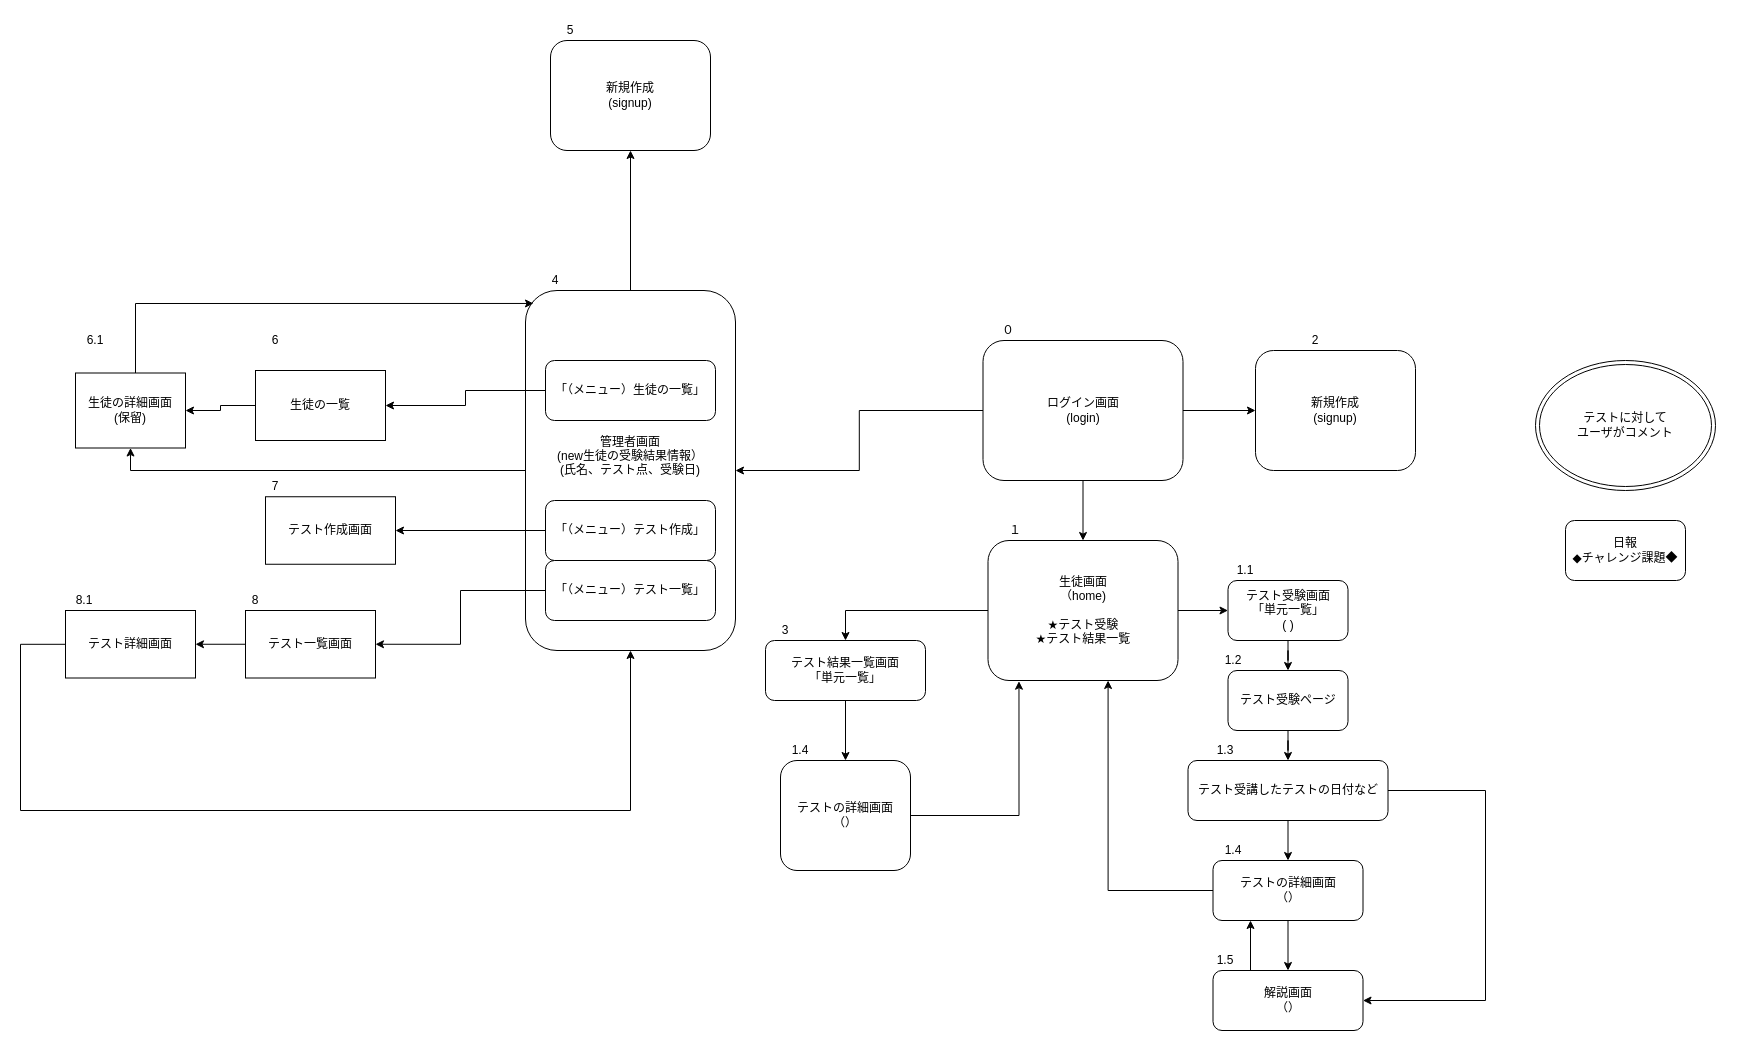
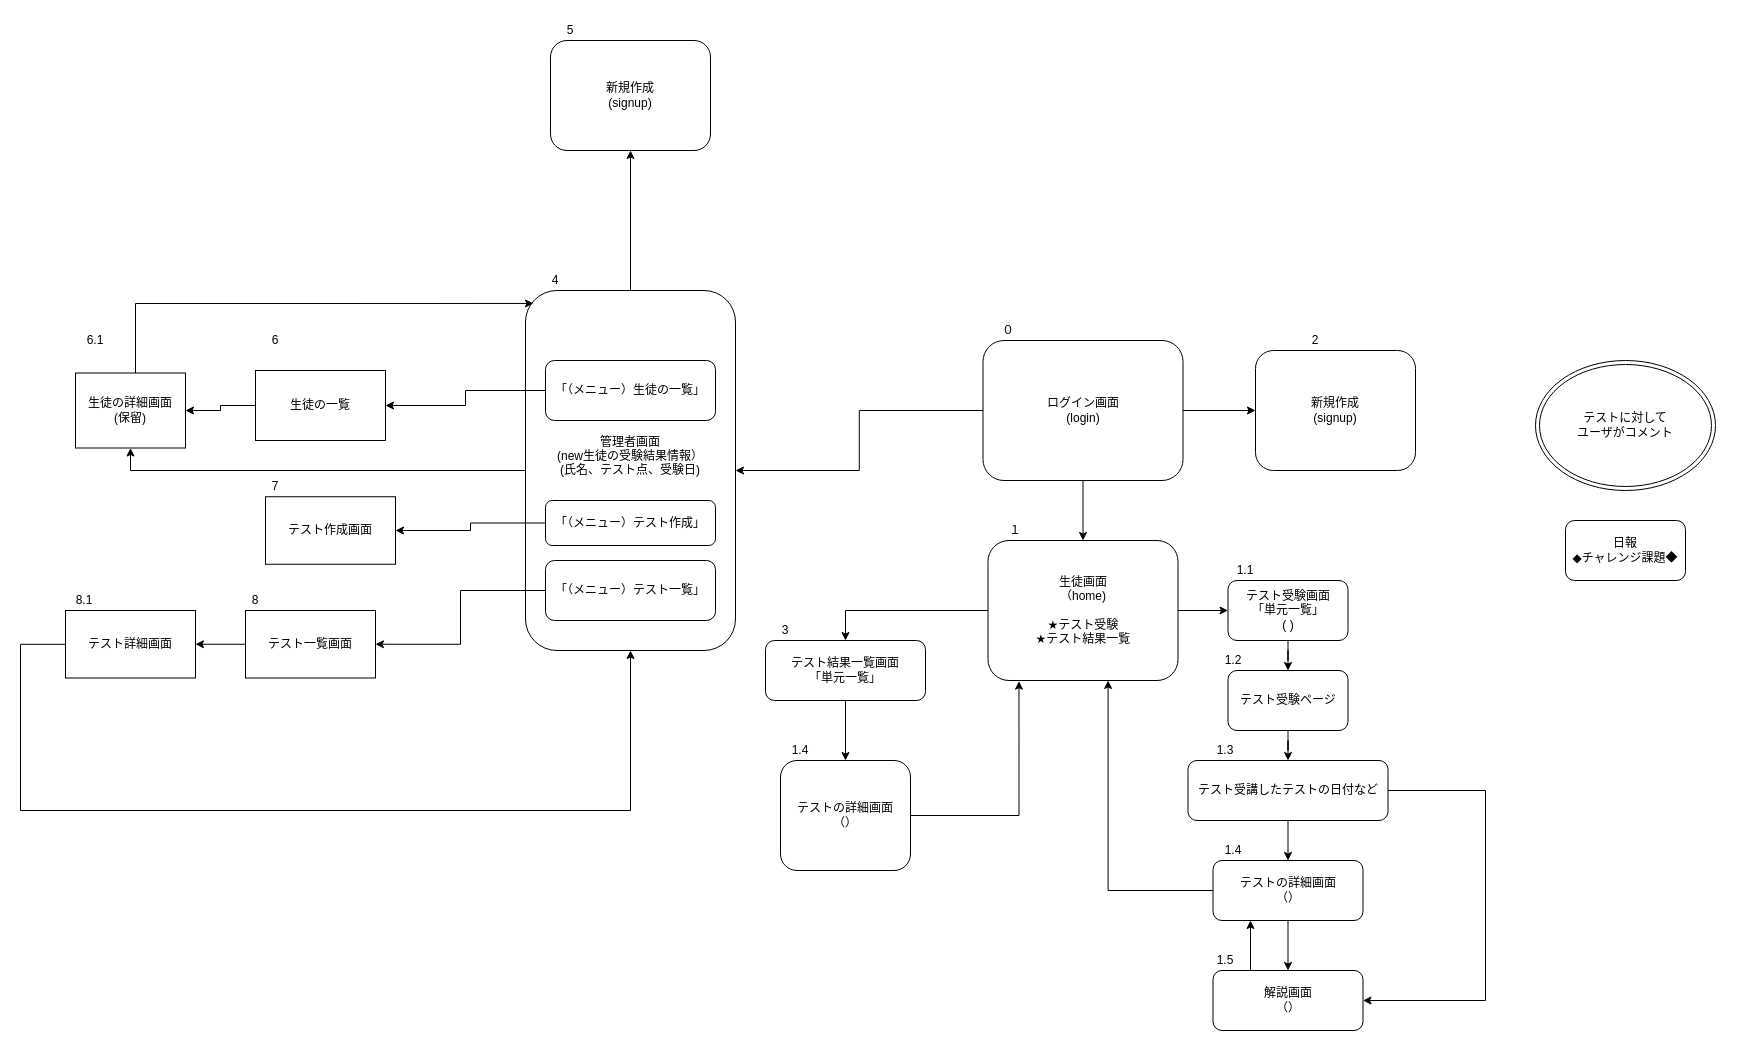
(631, 531) -> (631, 523)
